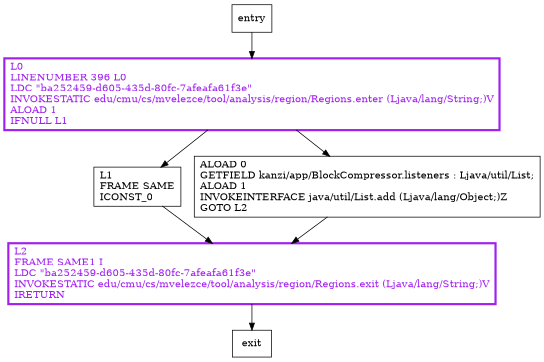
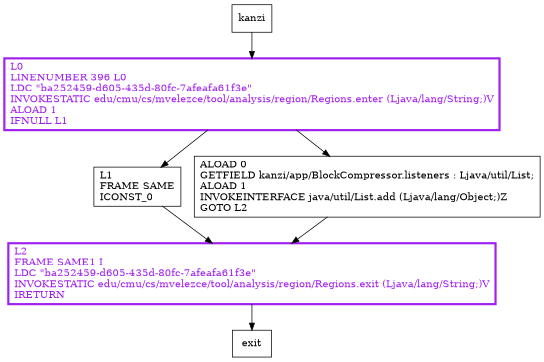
(252, 18) -> (252, 18)
